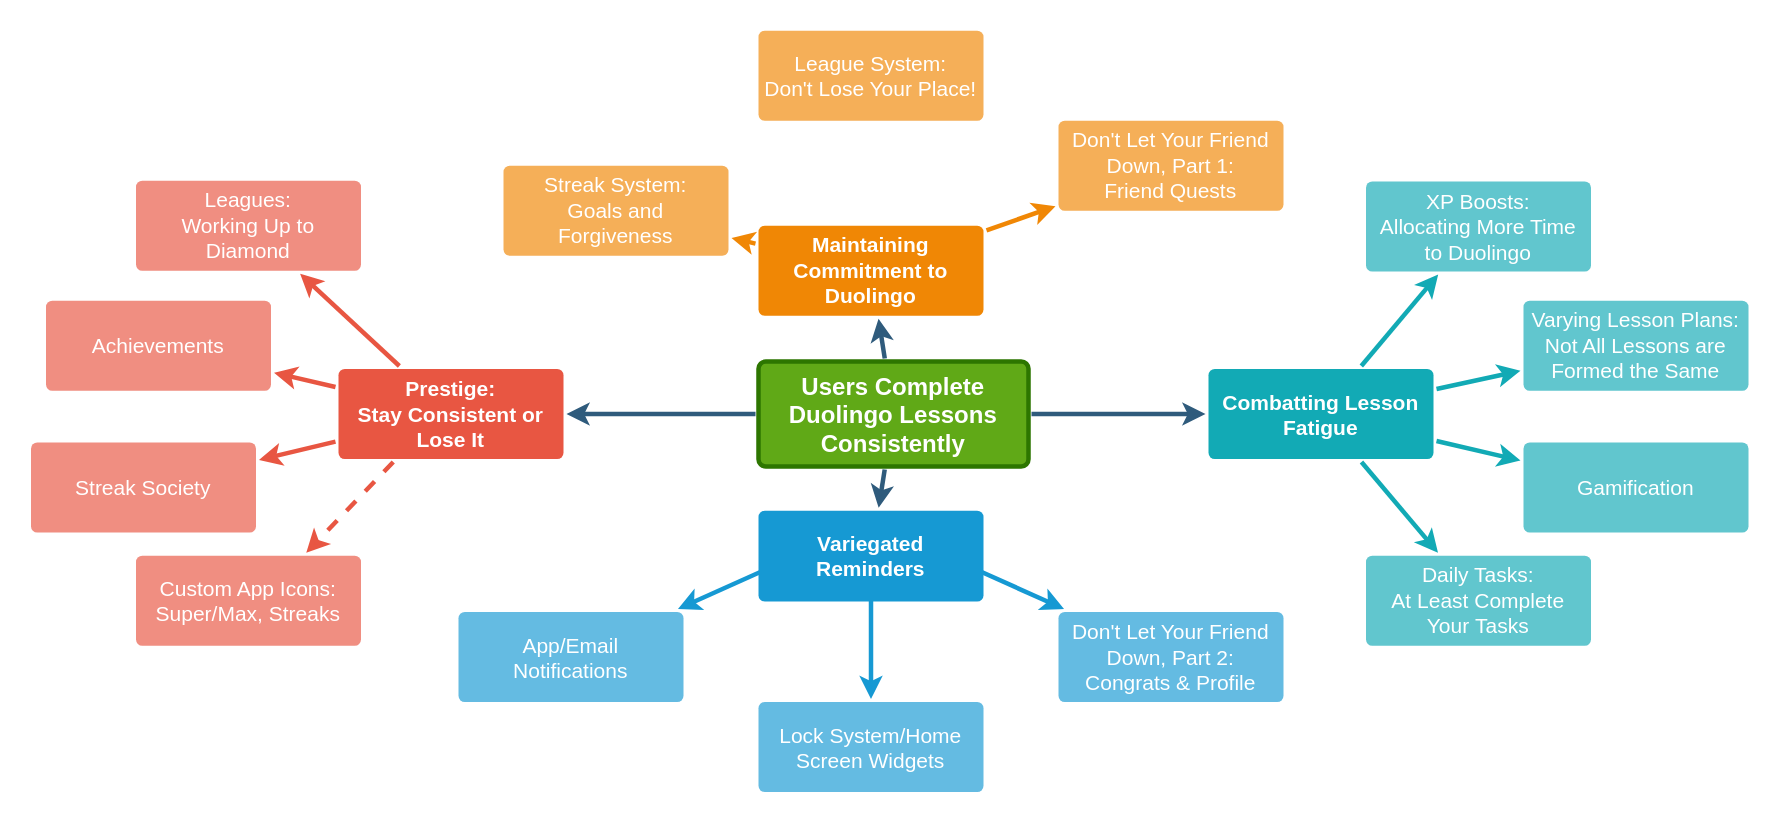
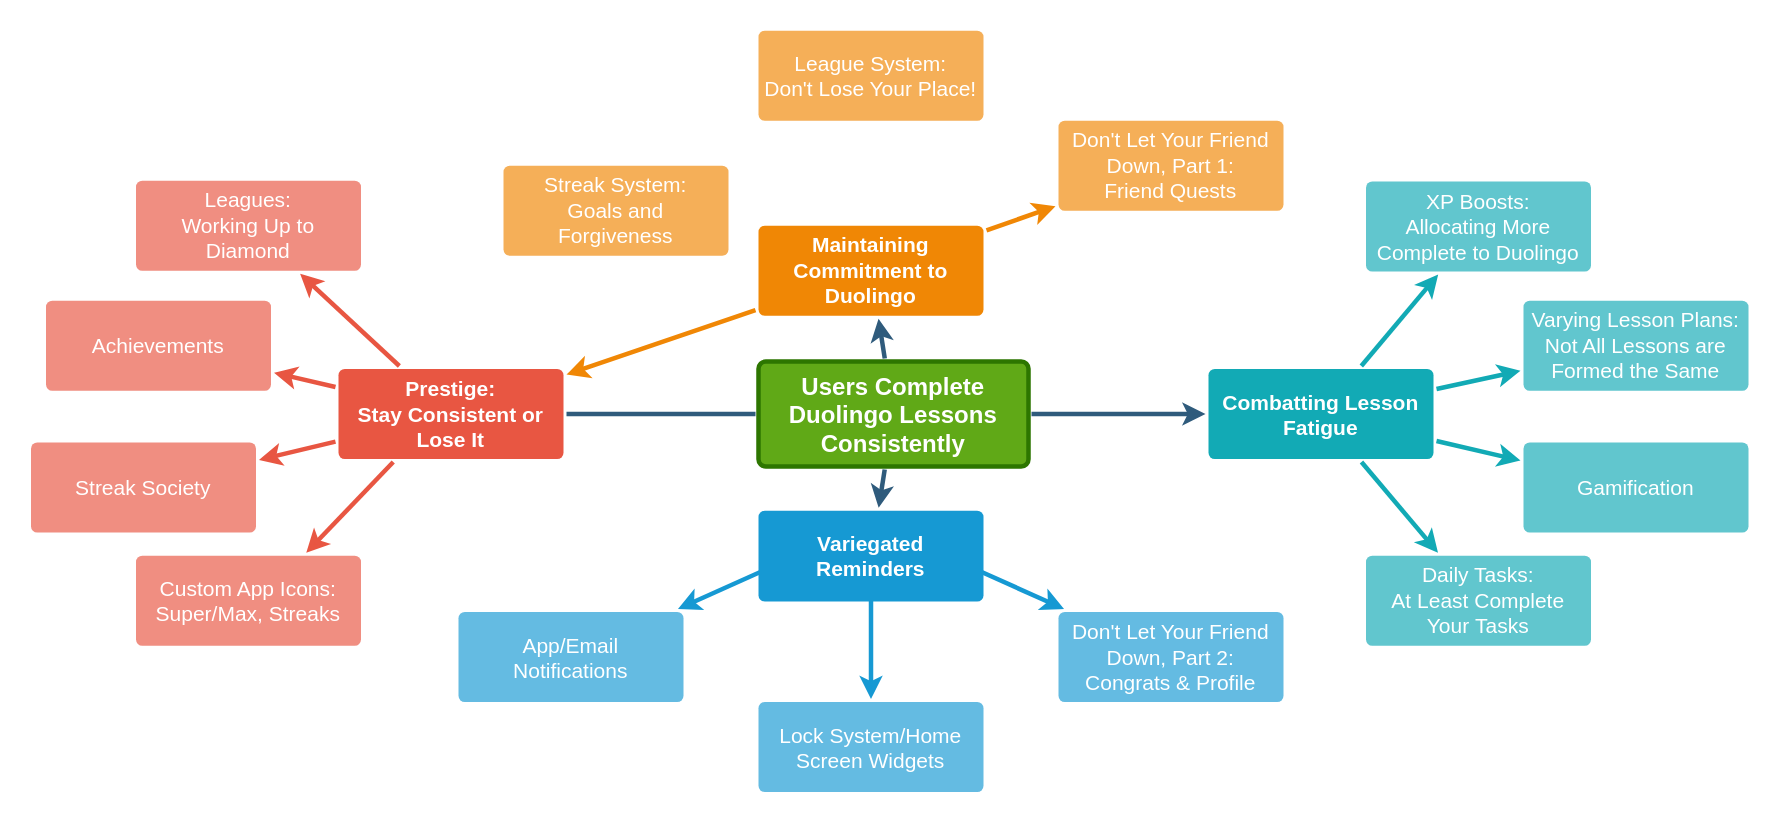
(1478, 227) -> (1478, 227)
(751, 243) -> (668, 340)
(584, 414) -> (576, 414)
(379, 477) -> (379, 477)
